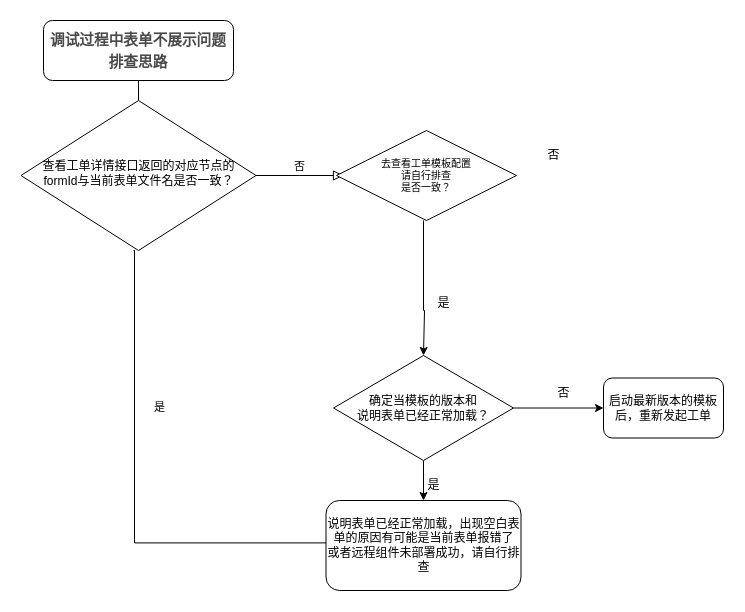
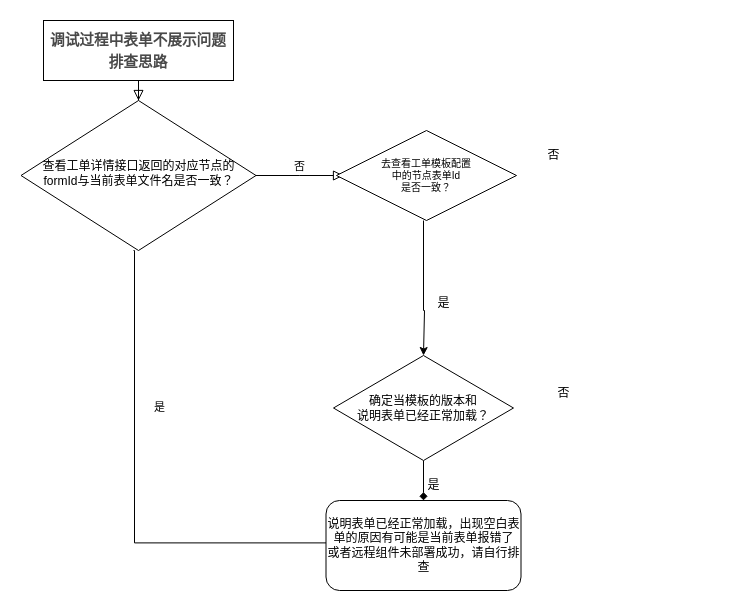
(139, 51) -> (139, 51)
(139, 93) -> (139, 89)
(427, 176) -> (427, 176)
(555, 408) -> none
(664, 408) -> none
(424, 492) -> (424, 491)
